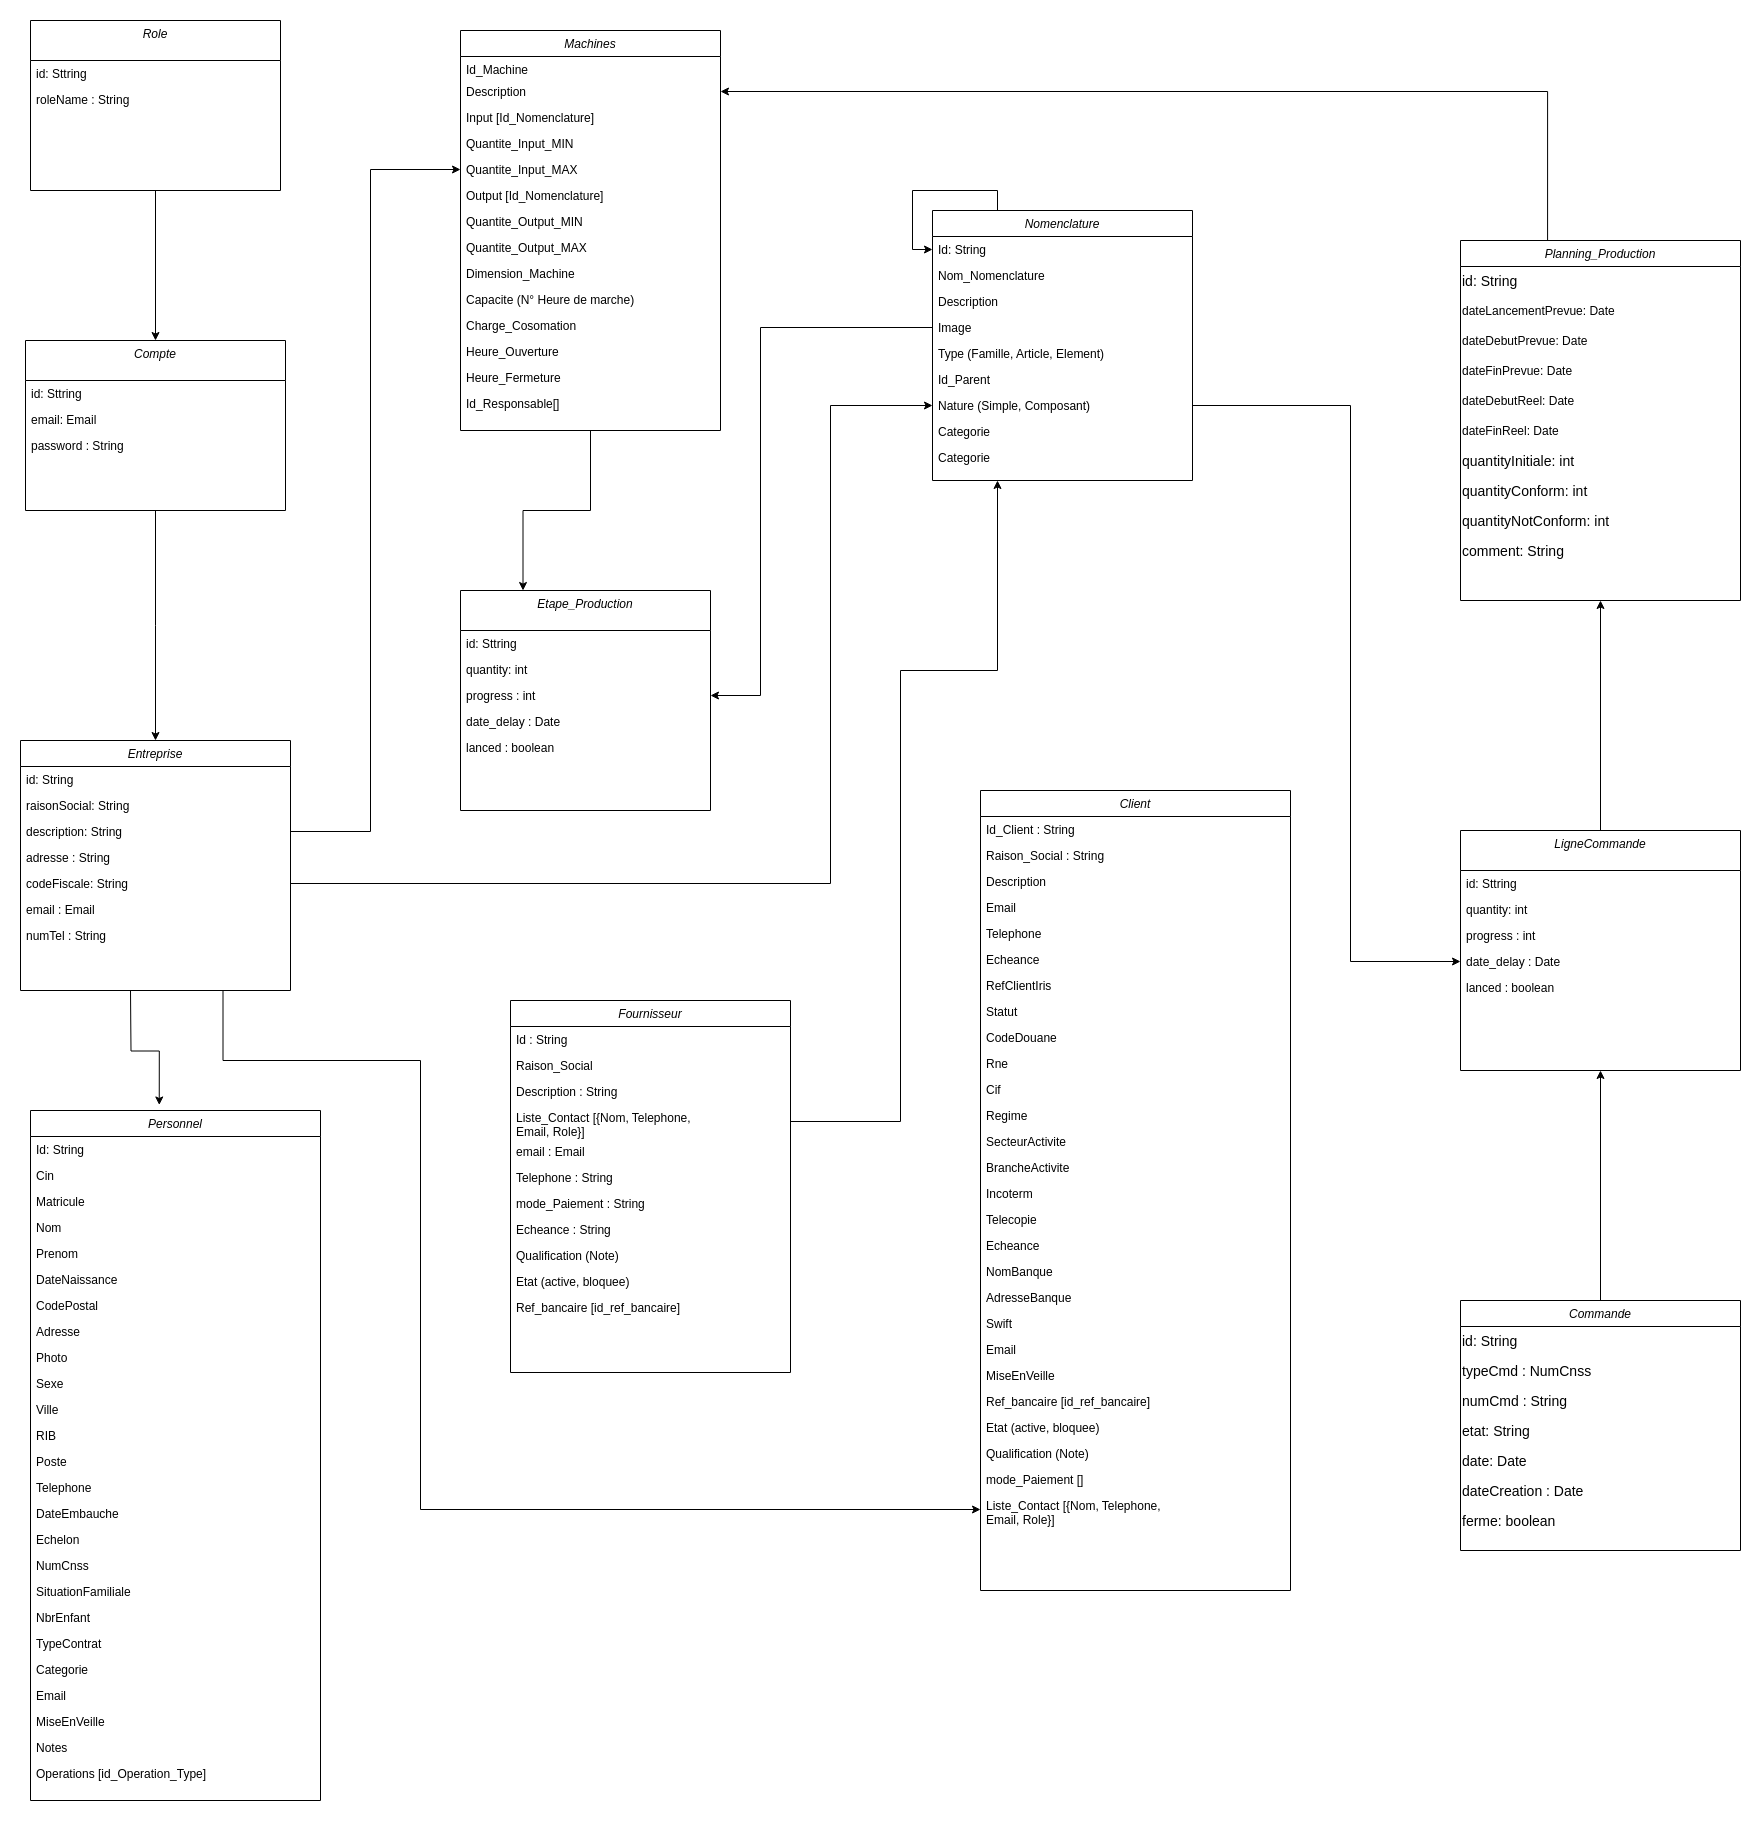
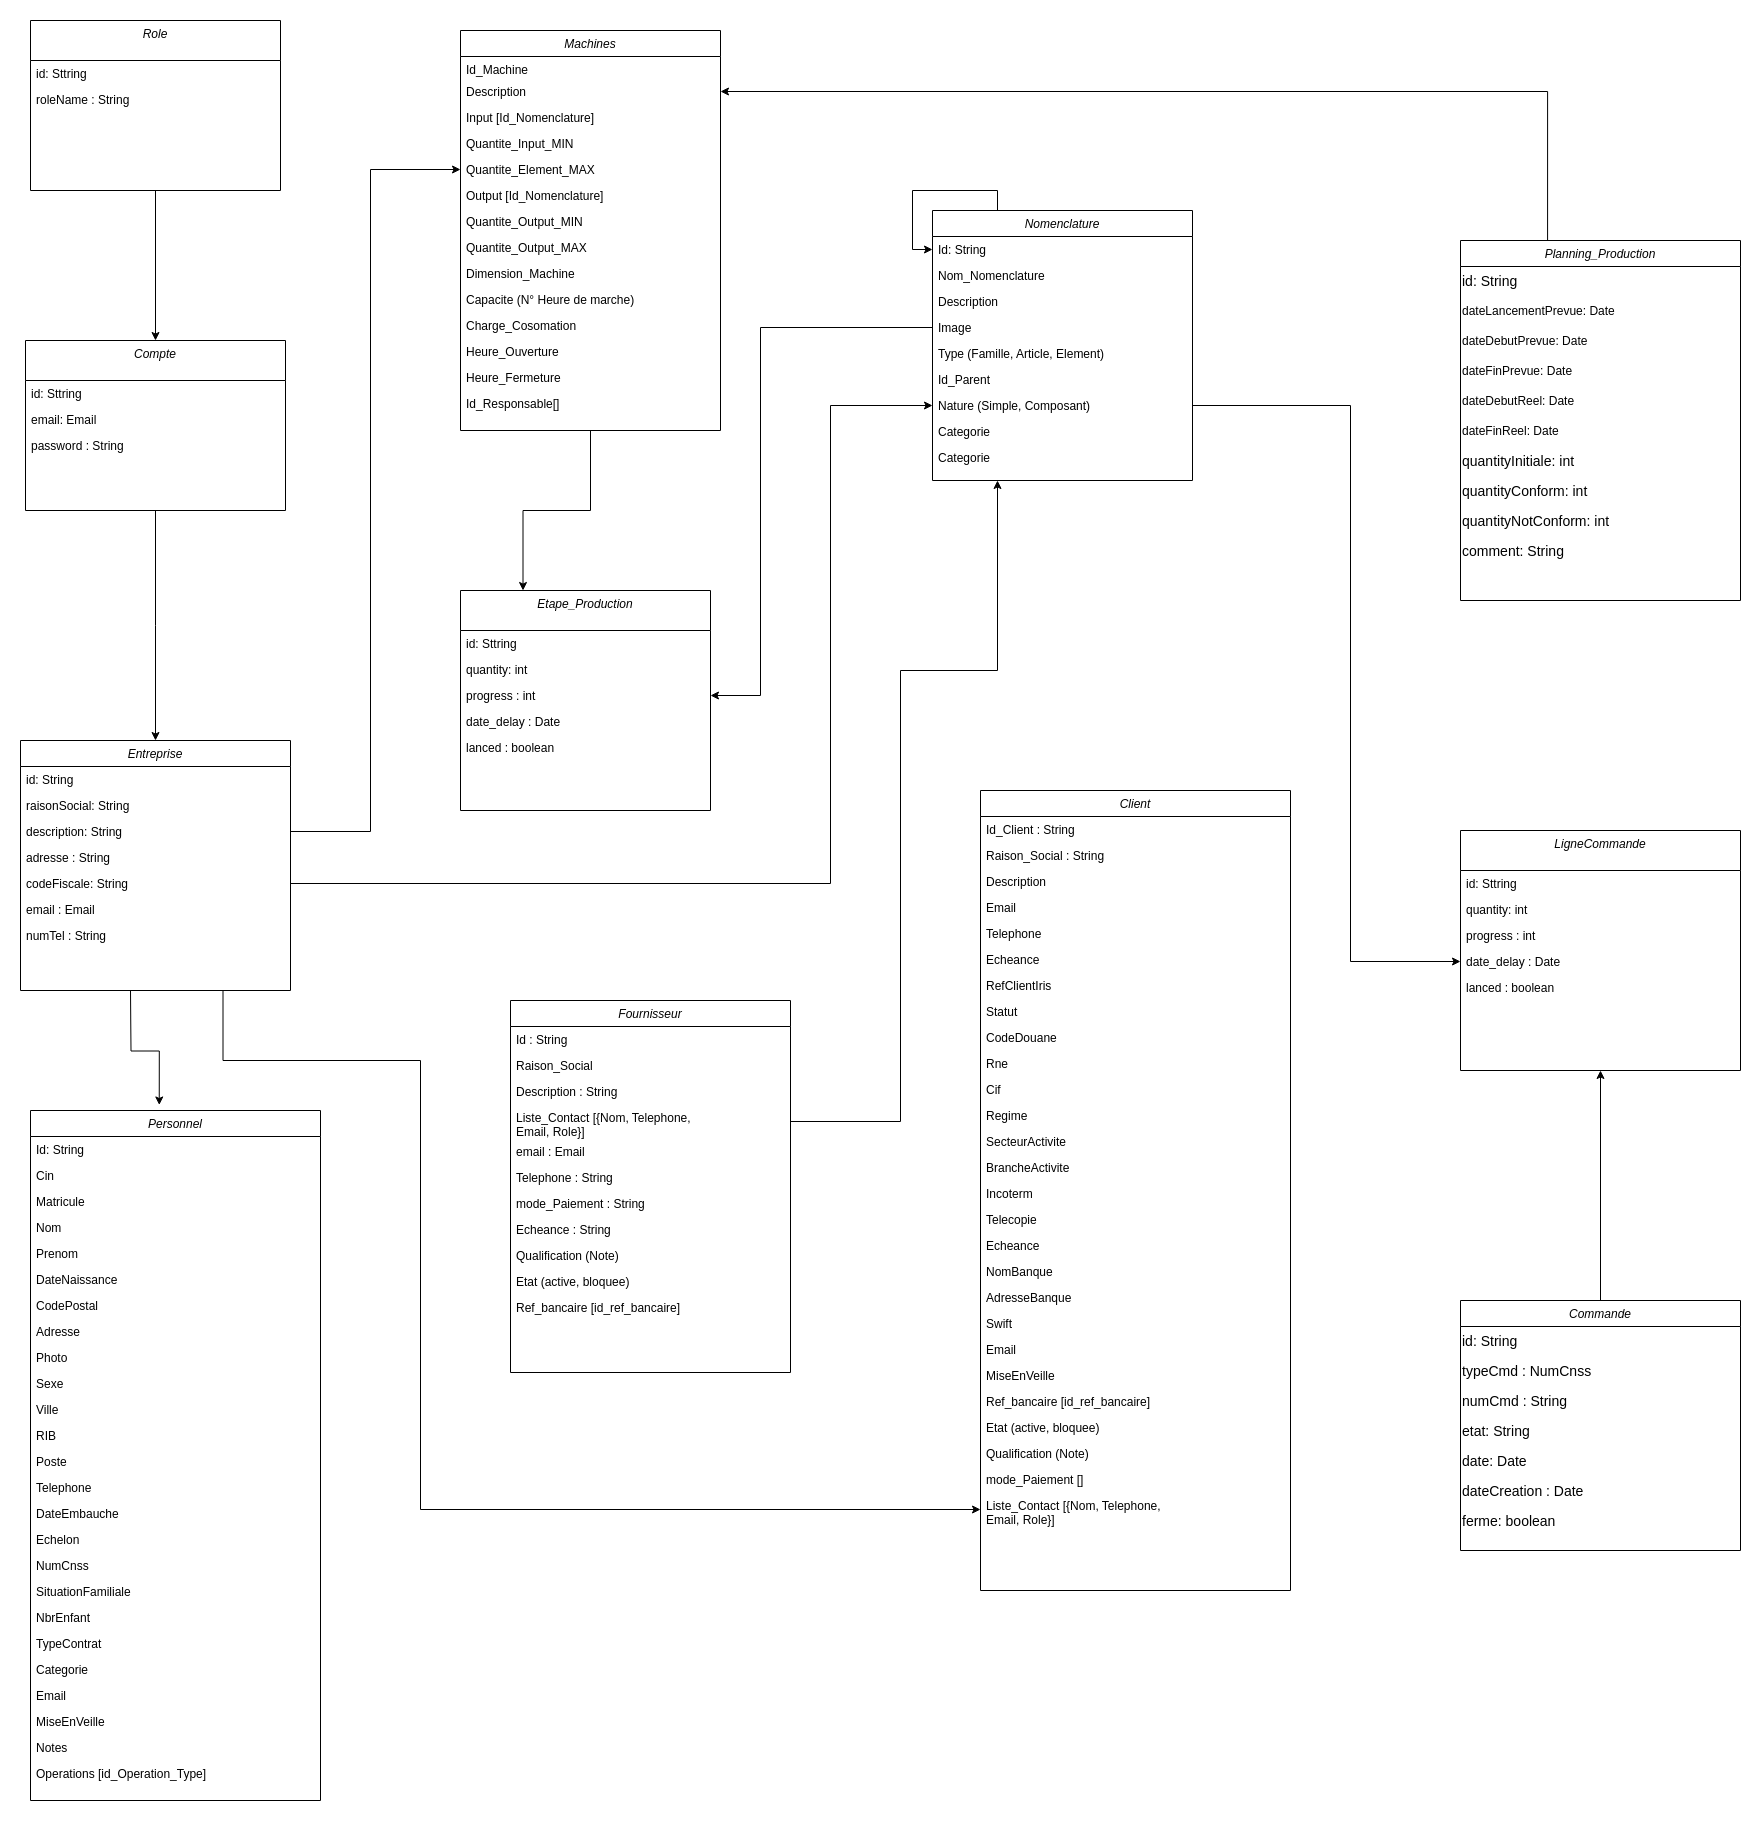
(525, 170) -> (530, 170)
(1601, 719) -> none
